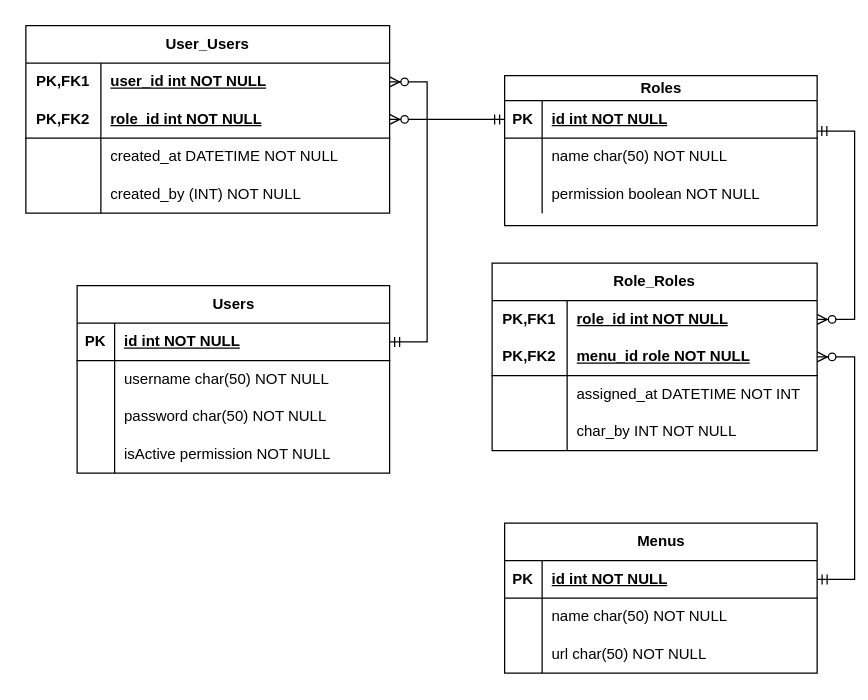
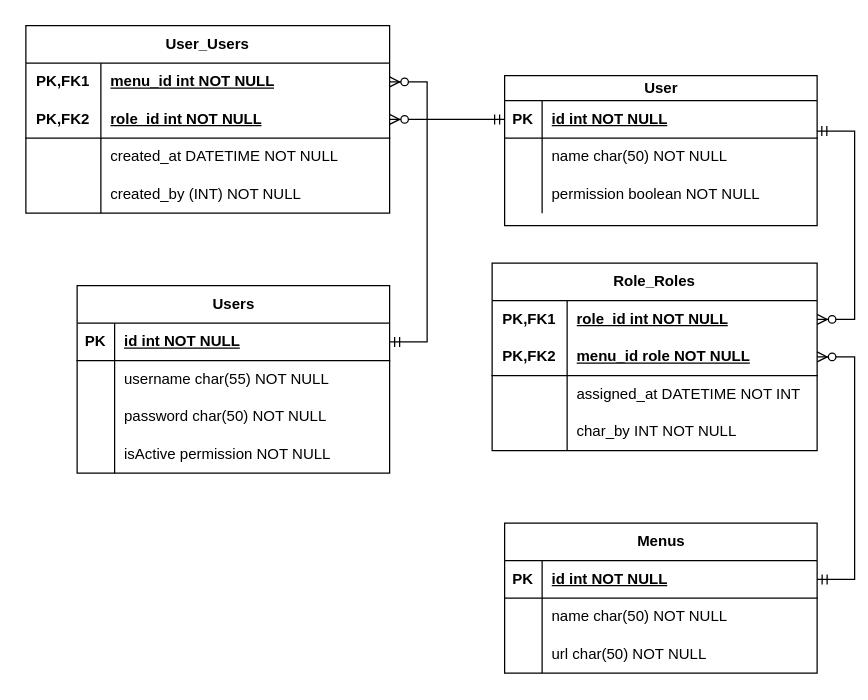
(185, 82) -> (185, 82)
(661, 88) -> (661, 88)
(228, 379) -> (228, 379)
